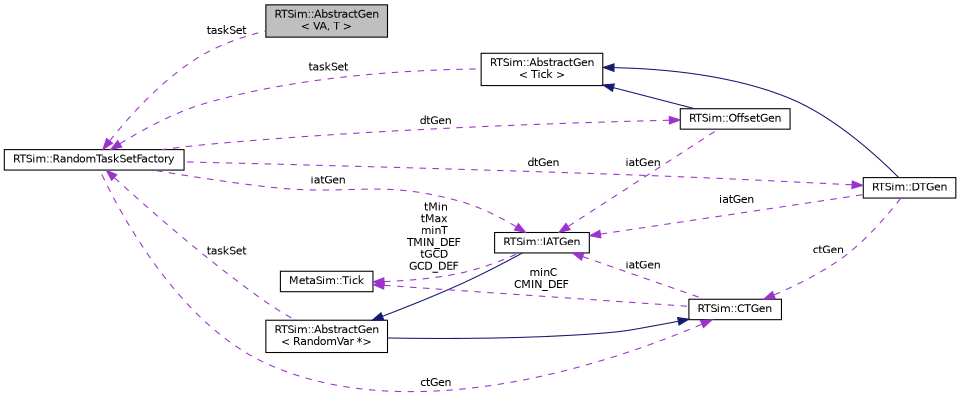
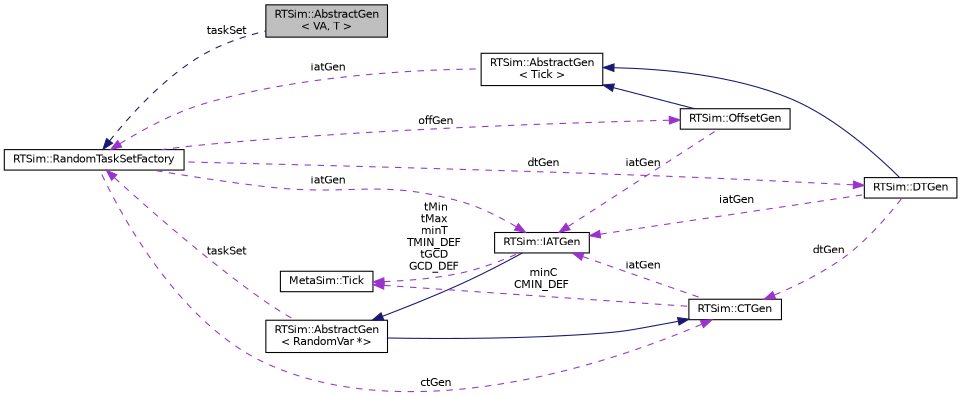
(327, 68) -> (327, 68)
(178, 72) -> (178, 72)
(434, 122) -> (434, 122)
(827, 251) -> (827, 251)
